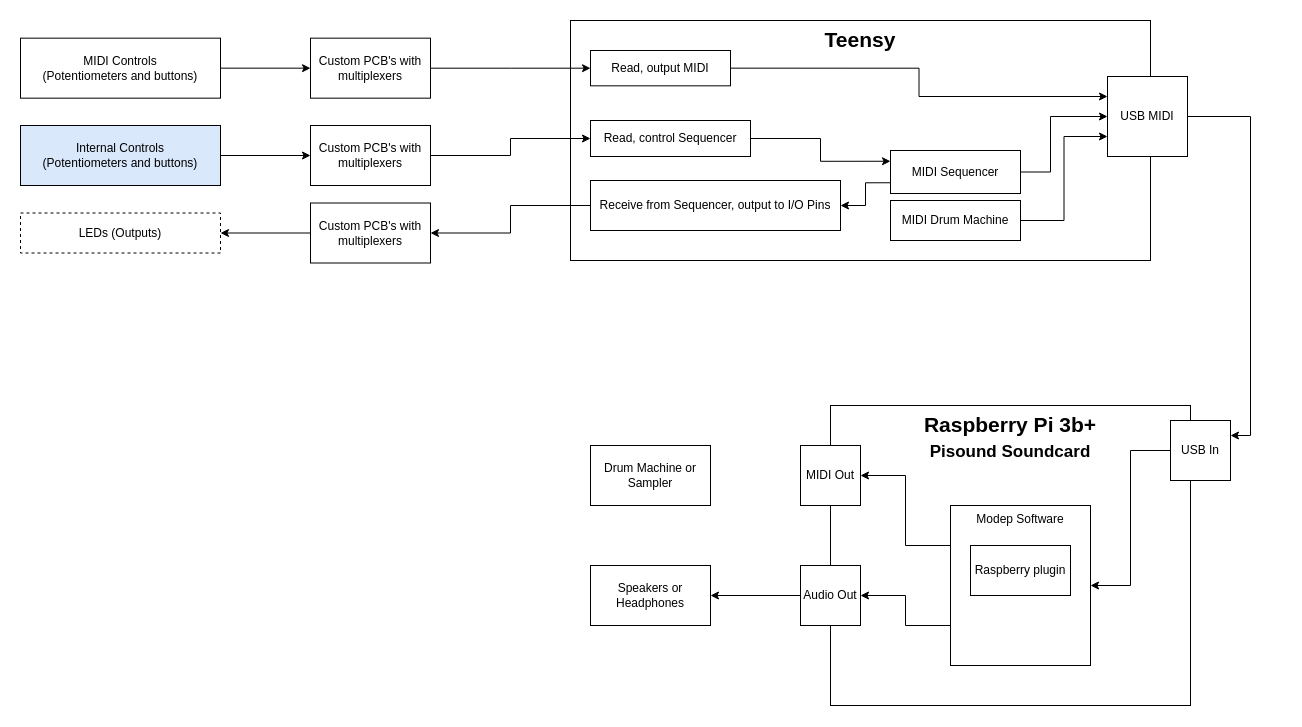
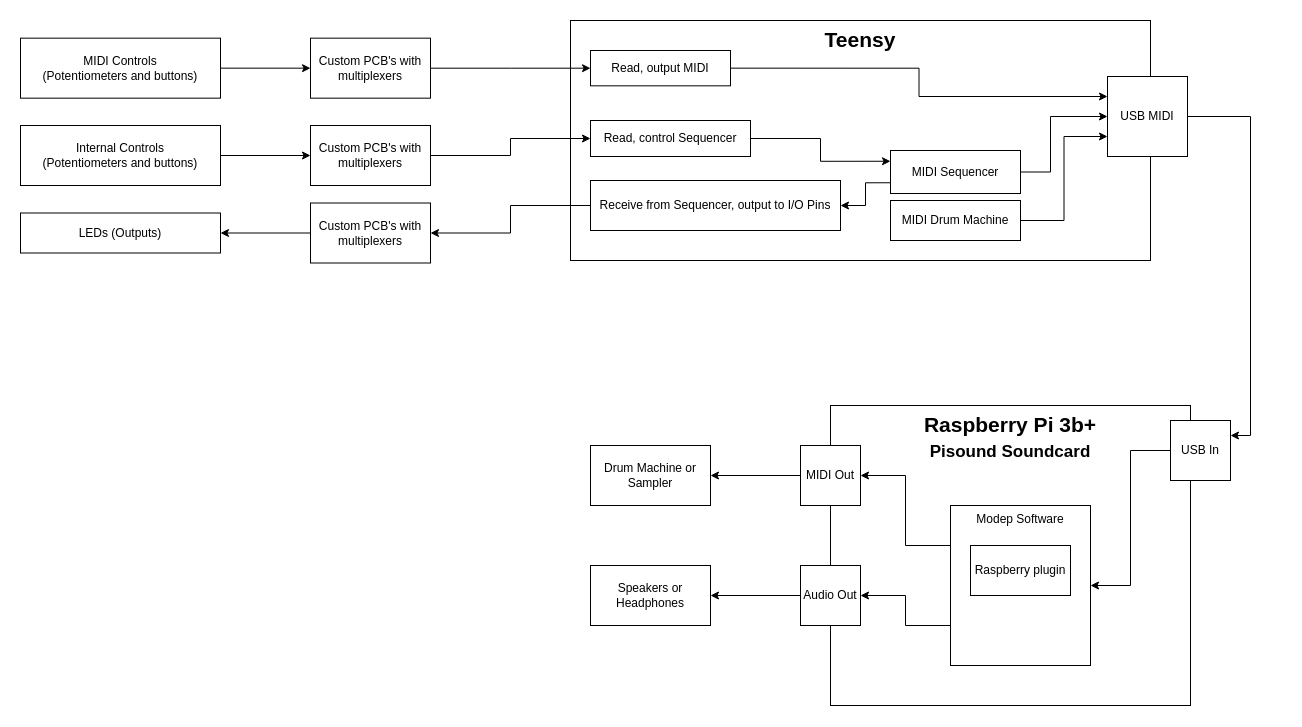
(121, 156) -> (121, 156)
(121, 233) -> (121, 233)
none -> (759, 476)
